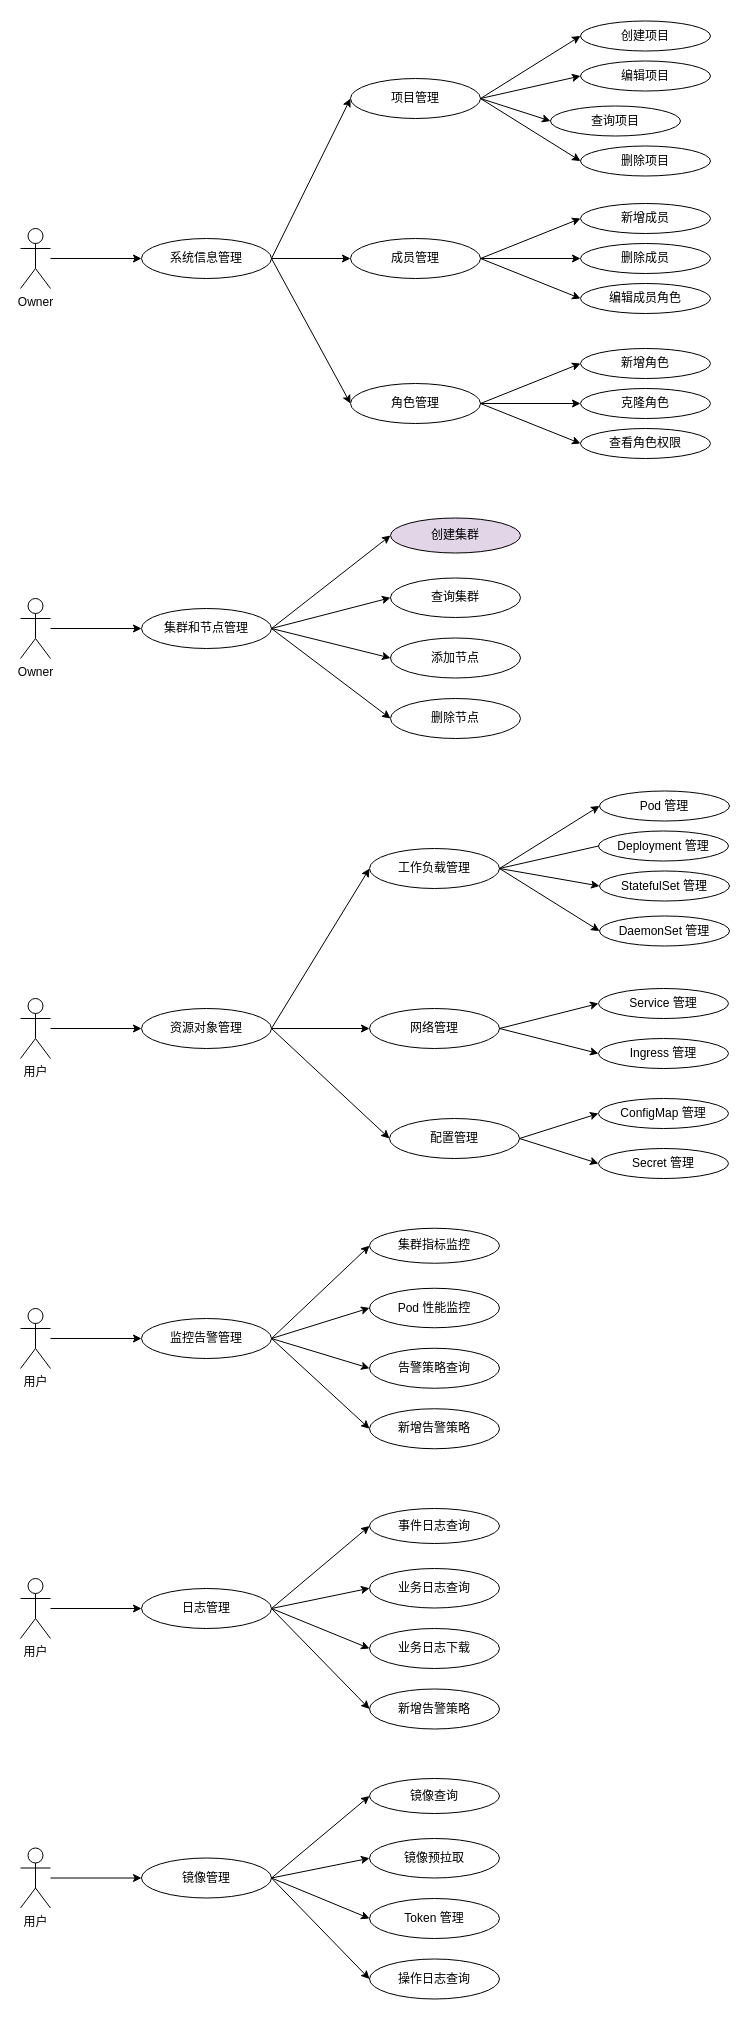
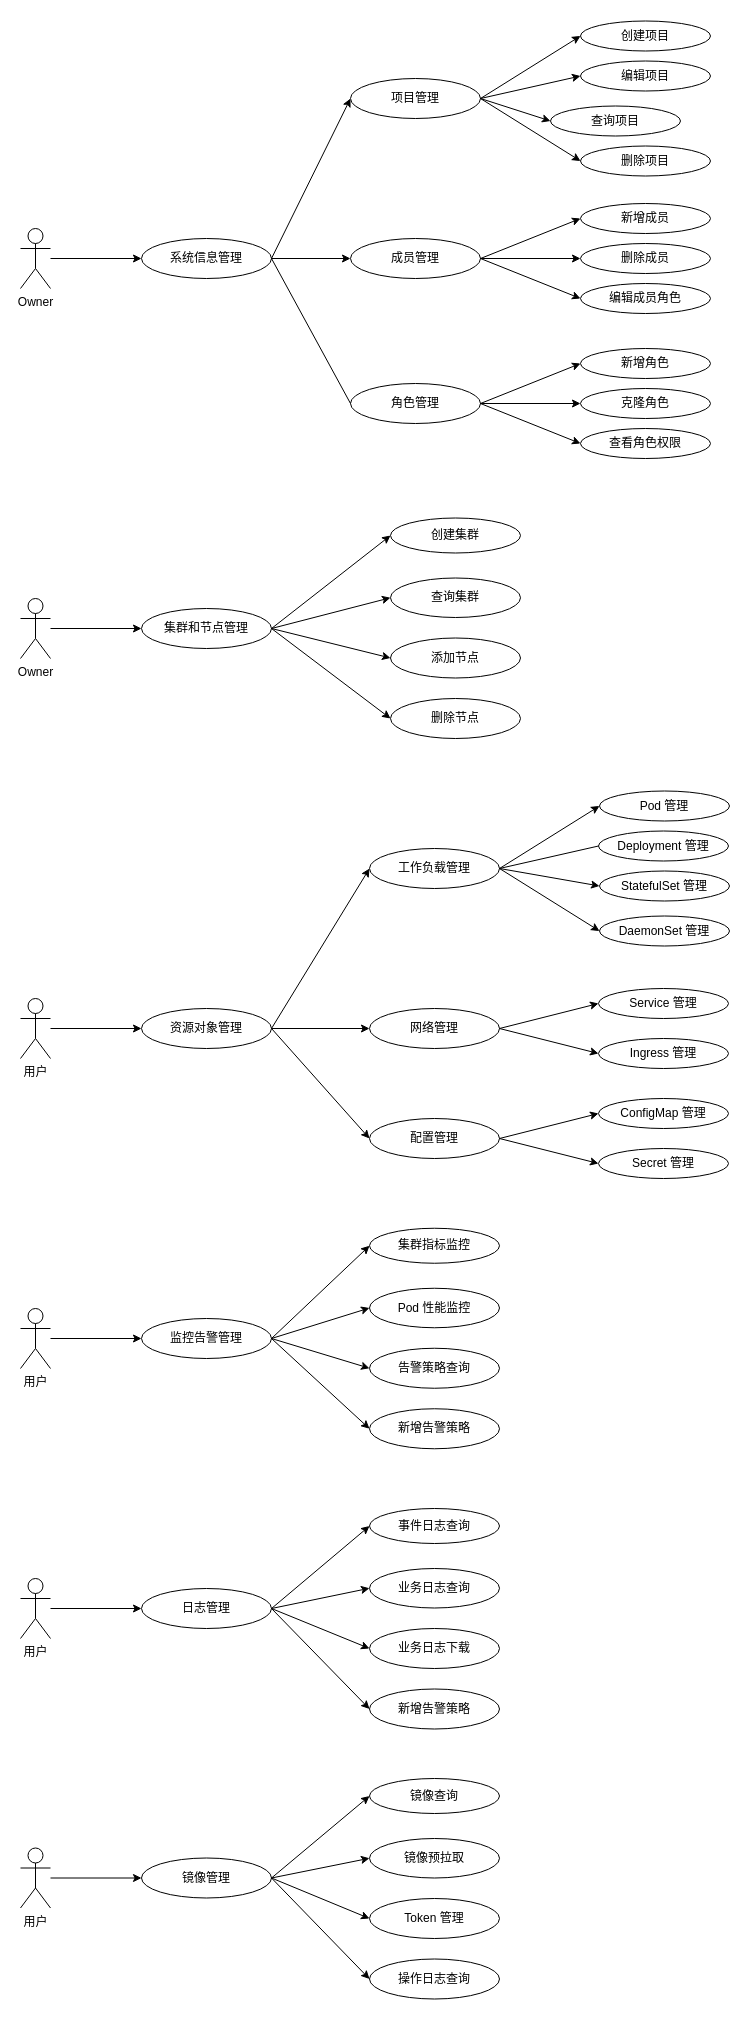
(346, 396) -> (348, 398)
(456, 536) -> (456, 536)
(455, 1139) -> (435, 1139)
